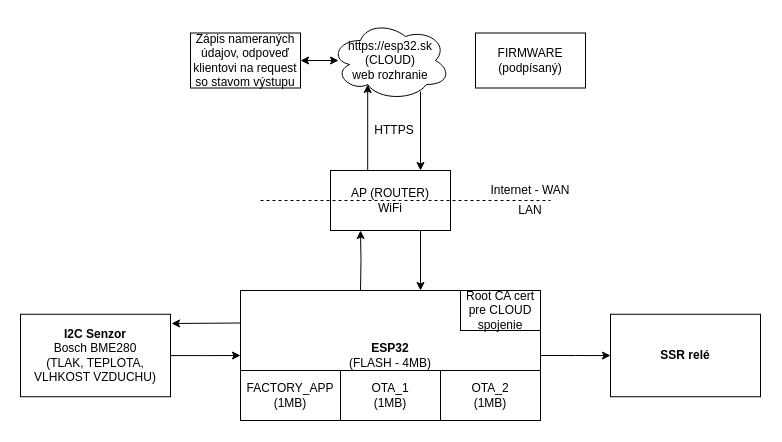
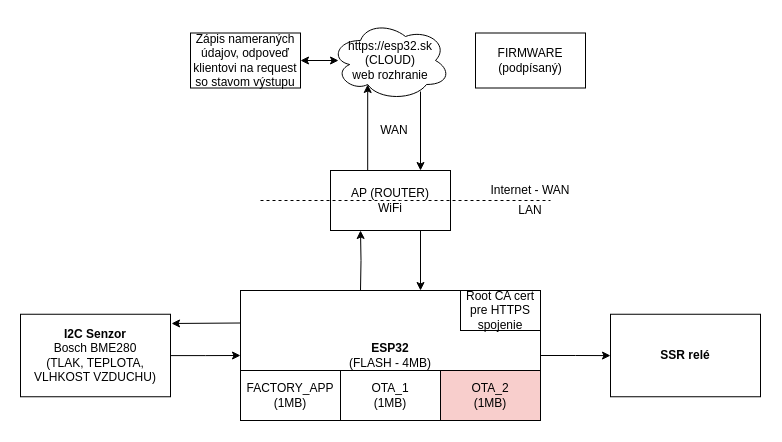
(395, 131) -> (395, 131)
(501, 311) -> (501, 311)
(491, 396) -> (491, 396)
